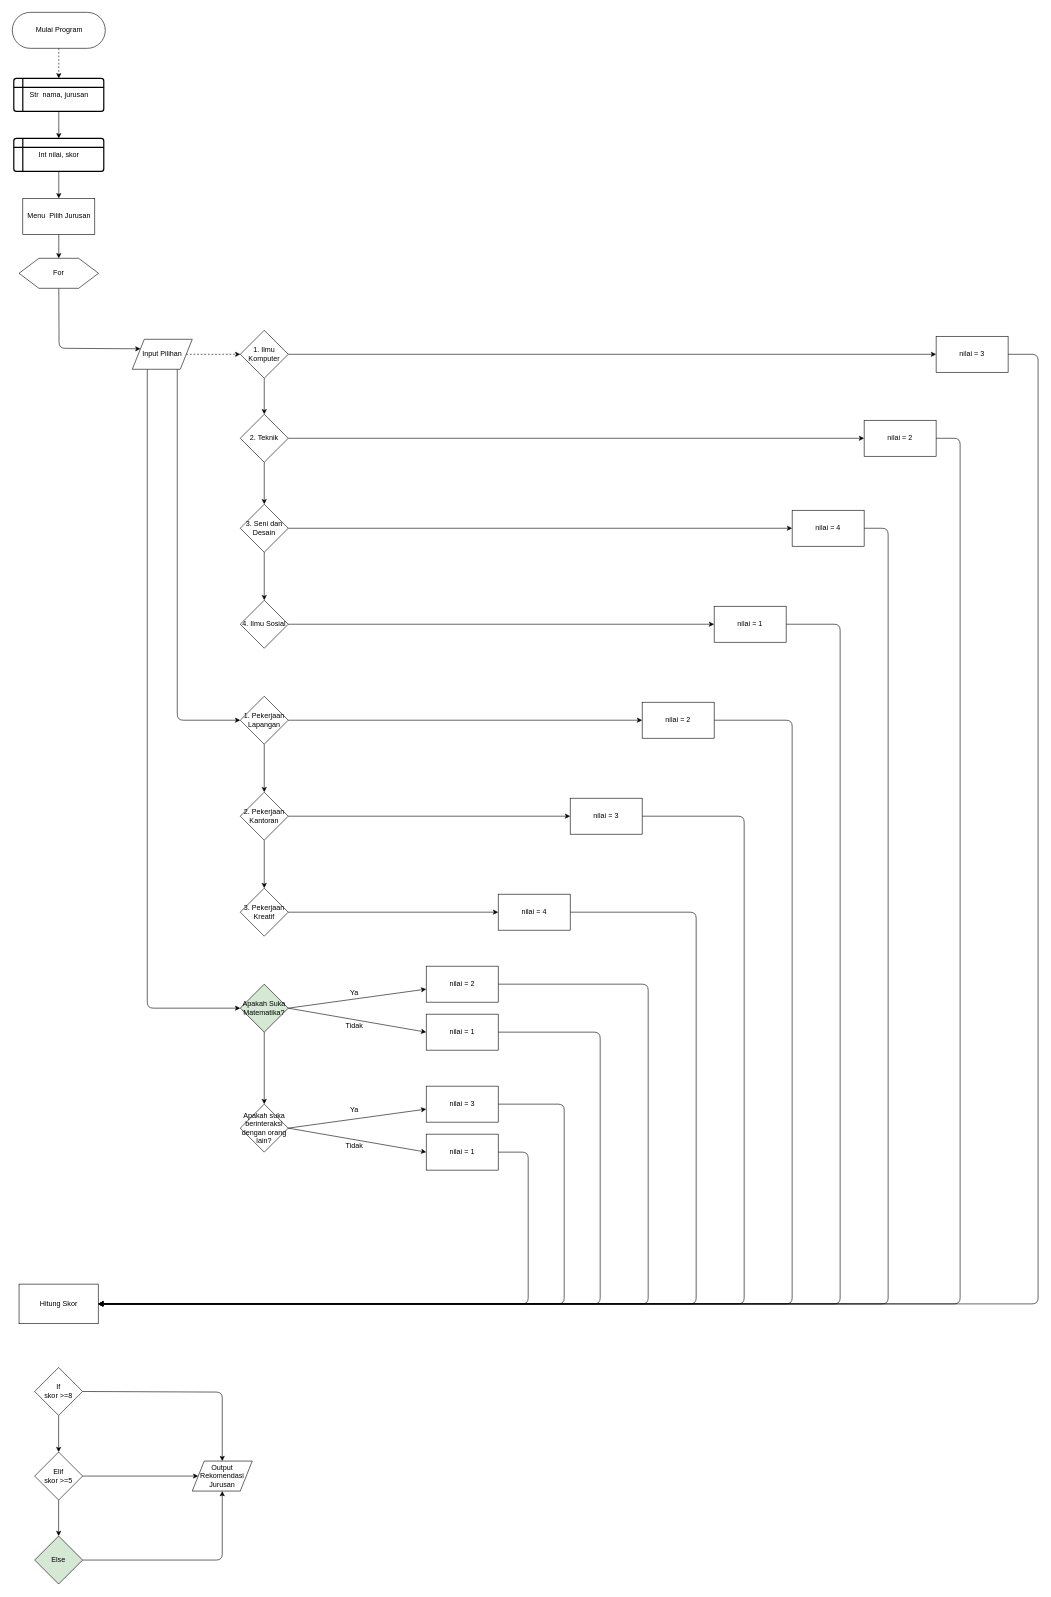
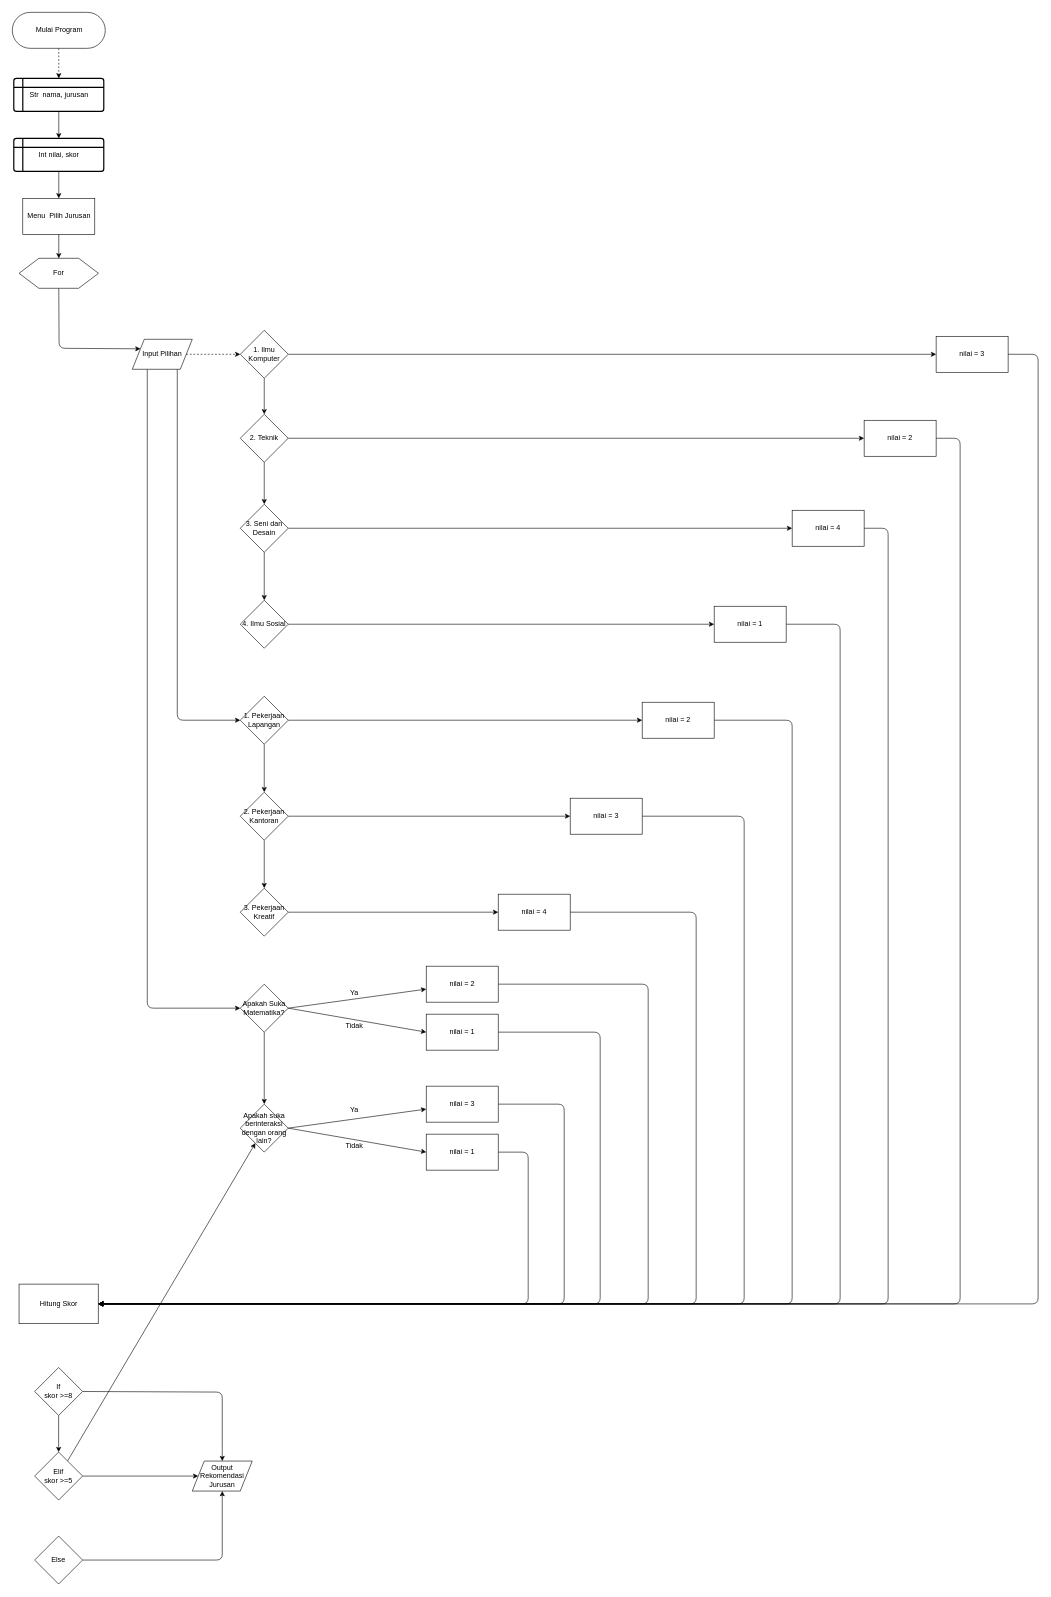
(264, 1008) -> (264, 1008)
(59, 1516) -> (159, 1306)
(59, 1560) -> (59, 1560)
